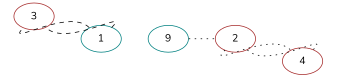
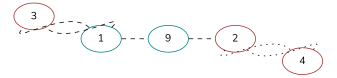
none -> (135, 39)
(202, 39) -> (202, 39)
